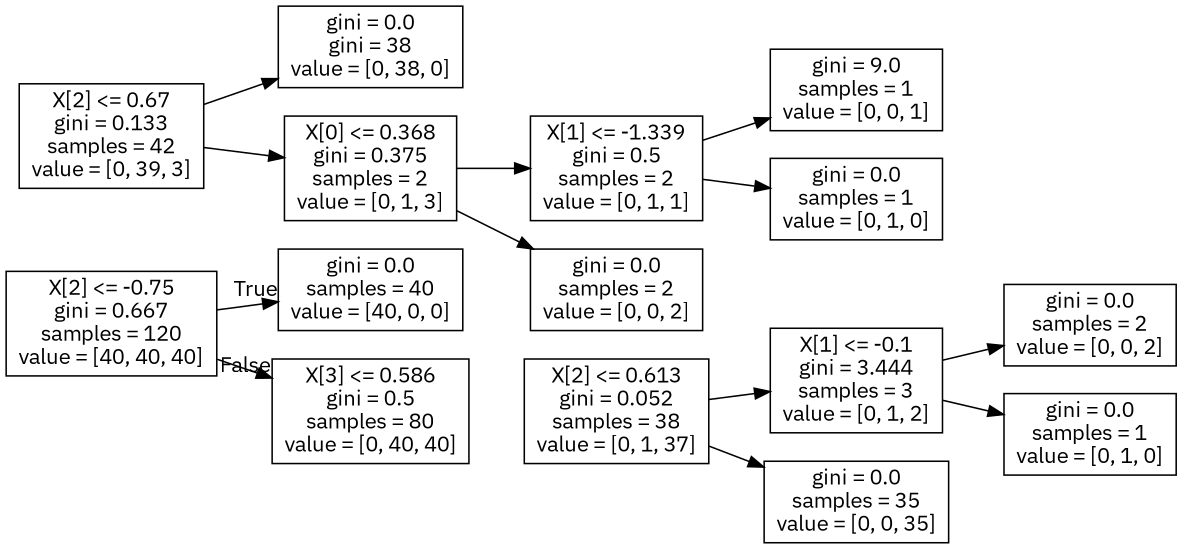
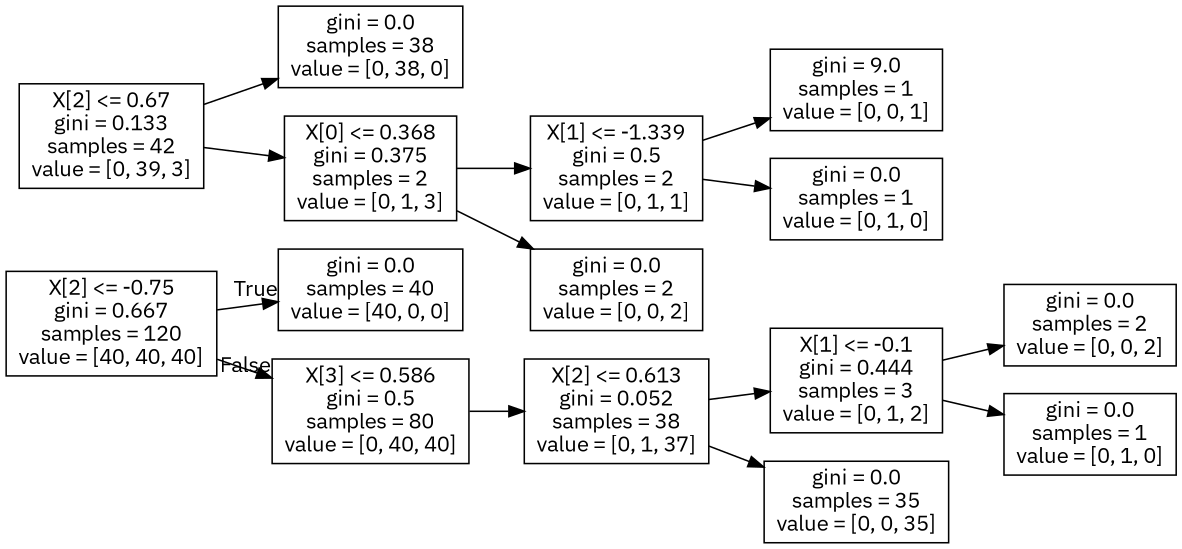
(371, 47) -> (371, 47)
(856, 381) -> (856, 381)
none -> (489, 411)
